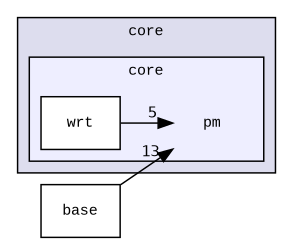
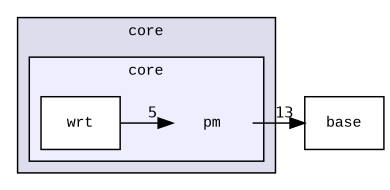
(141, 171) -> (271, 123)
